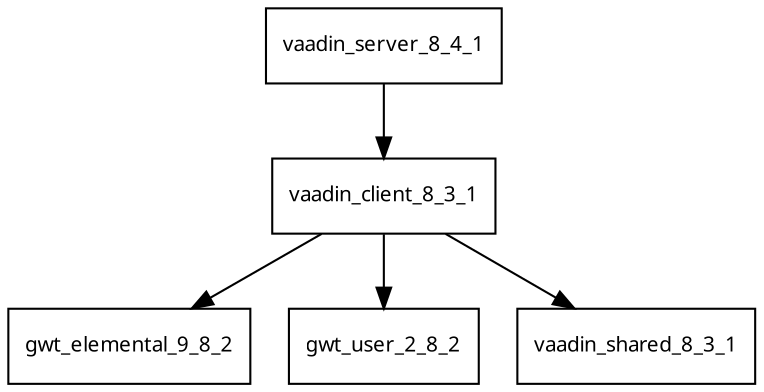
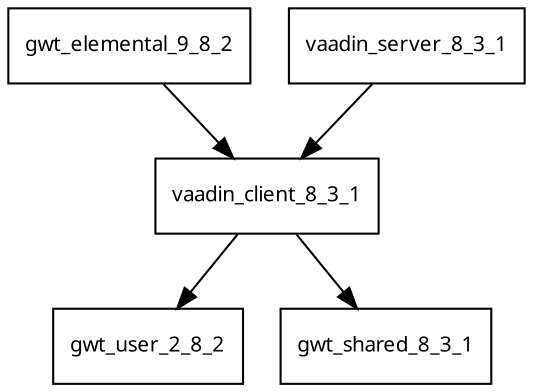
(384, 46) -> (407, 46)
(266, 266) -> (191, 113)
(636, 346) -> (386, 346)
